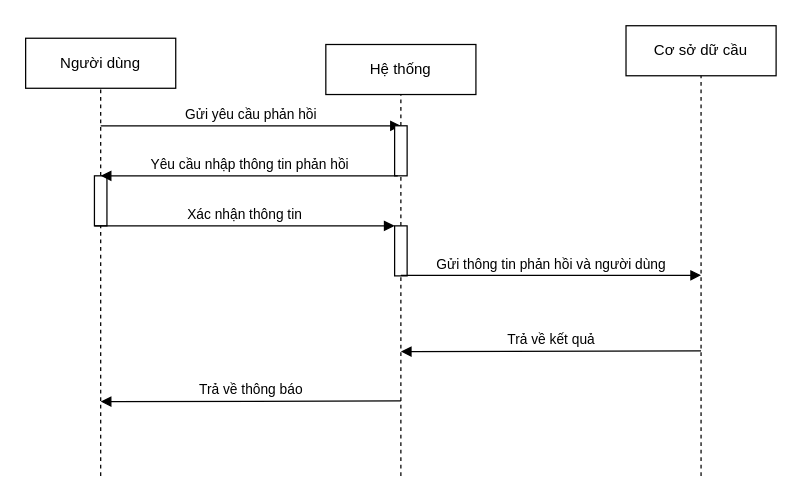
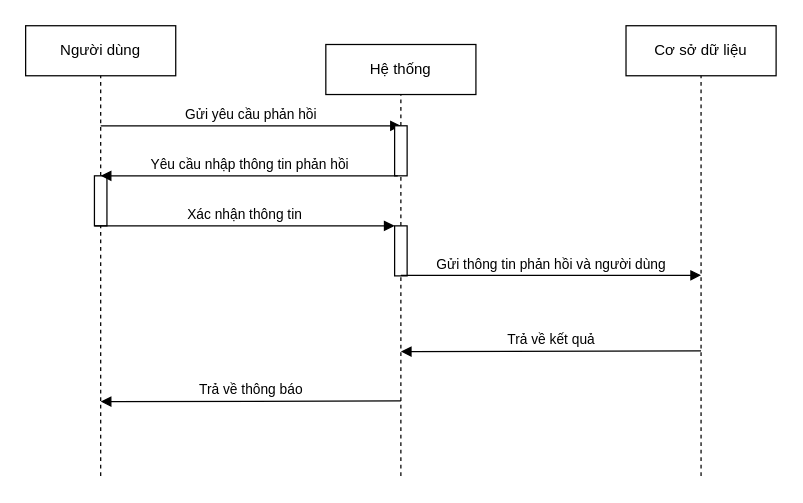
(701, 51) -> (701, 51)
(101, 63) -> (101, 51)
